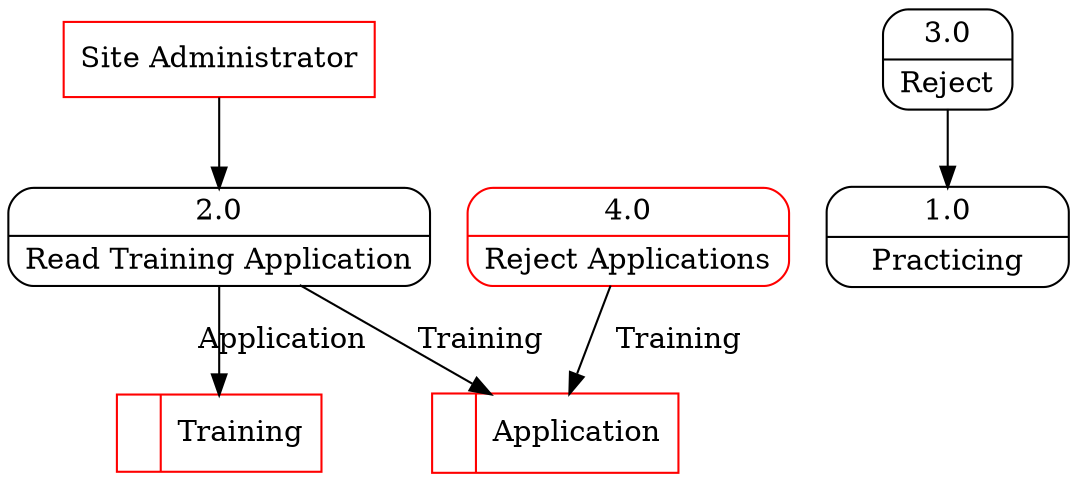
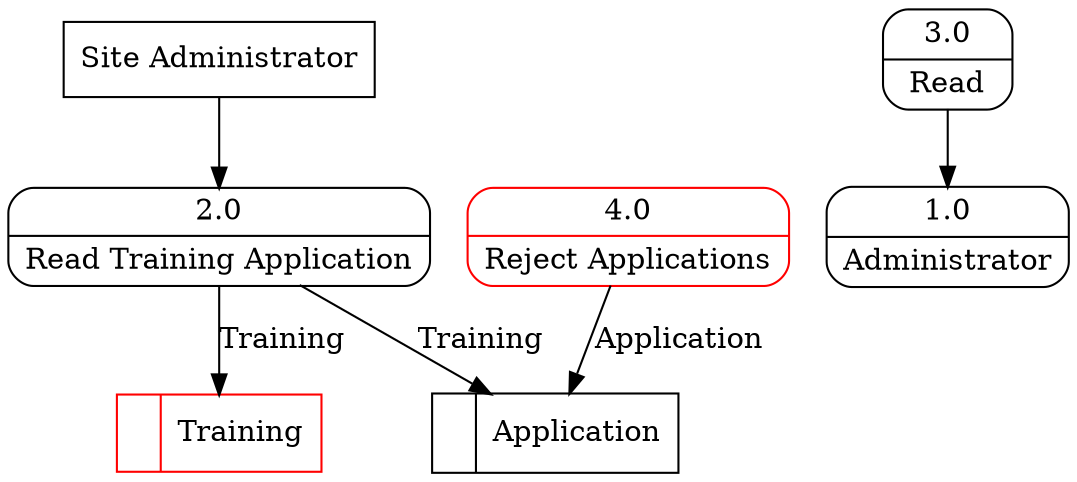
(219, 59) -> (219, 59)
(948, 84) -> (948, 84)
(948, 261) -> (948, 261)
(283, 340) -> (283, 340)
(679, 340) -> (679, 340)
(555, 433) -> (555, 433)
